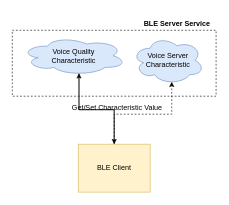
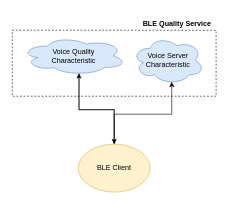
(177, 24) -> (177, 24)
(117, 108) -> none
(158, 114) -> (158, 114)
(114, 168) -> (114, 168)
